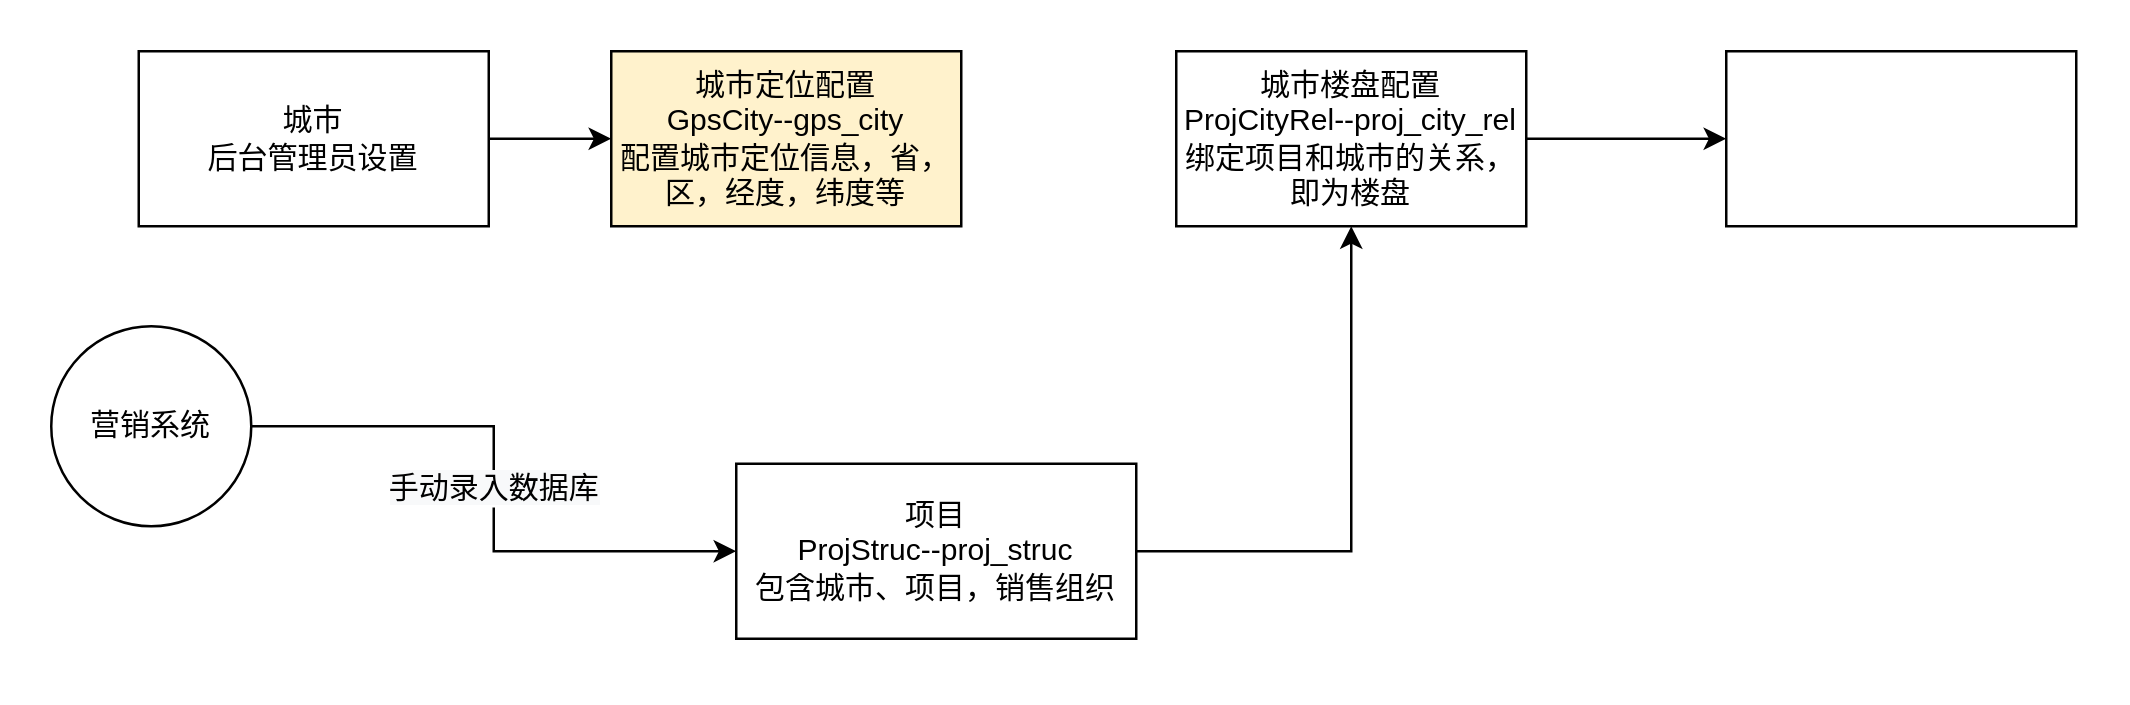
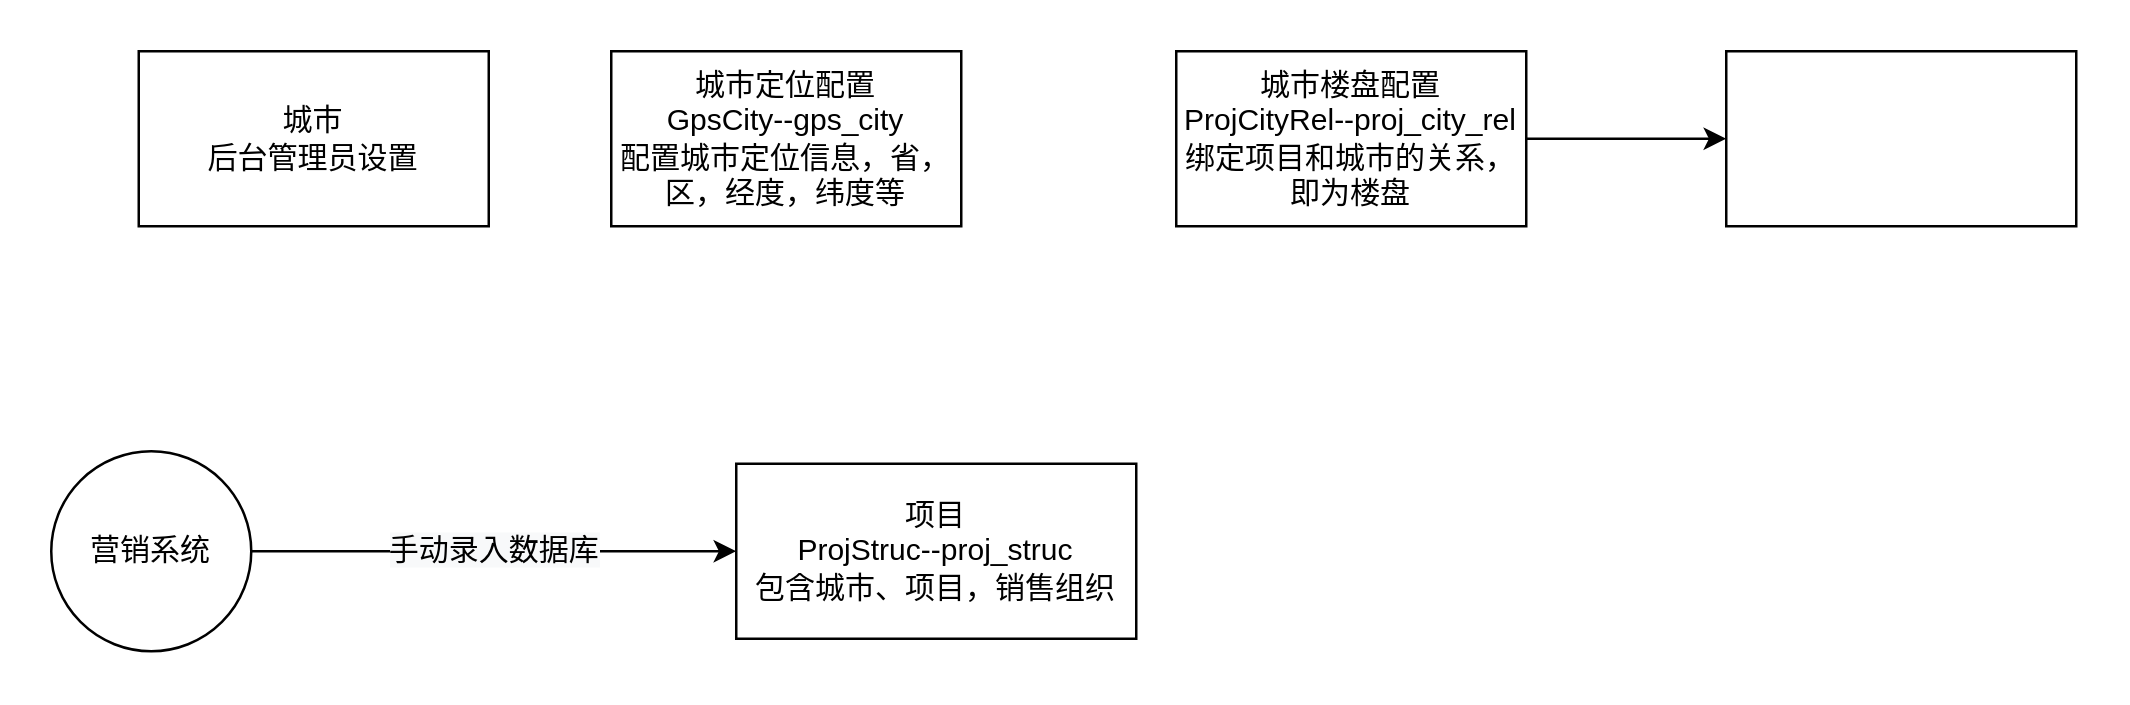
(542, 139) -> none
(786, 139) -> (786, 139)
(151, 426) -> (151, 551)
(1351, 504) -> none
